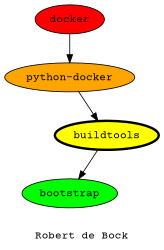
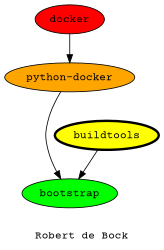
(86, 103) -> (46, 131)
